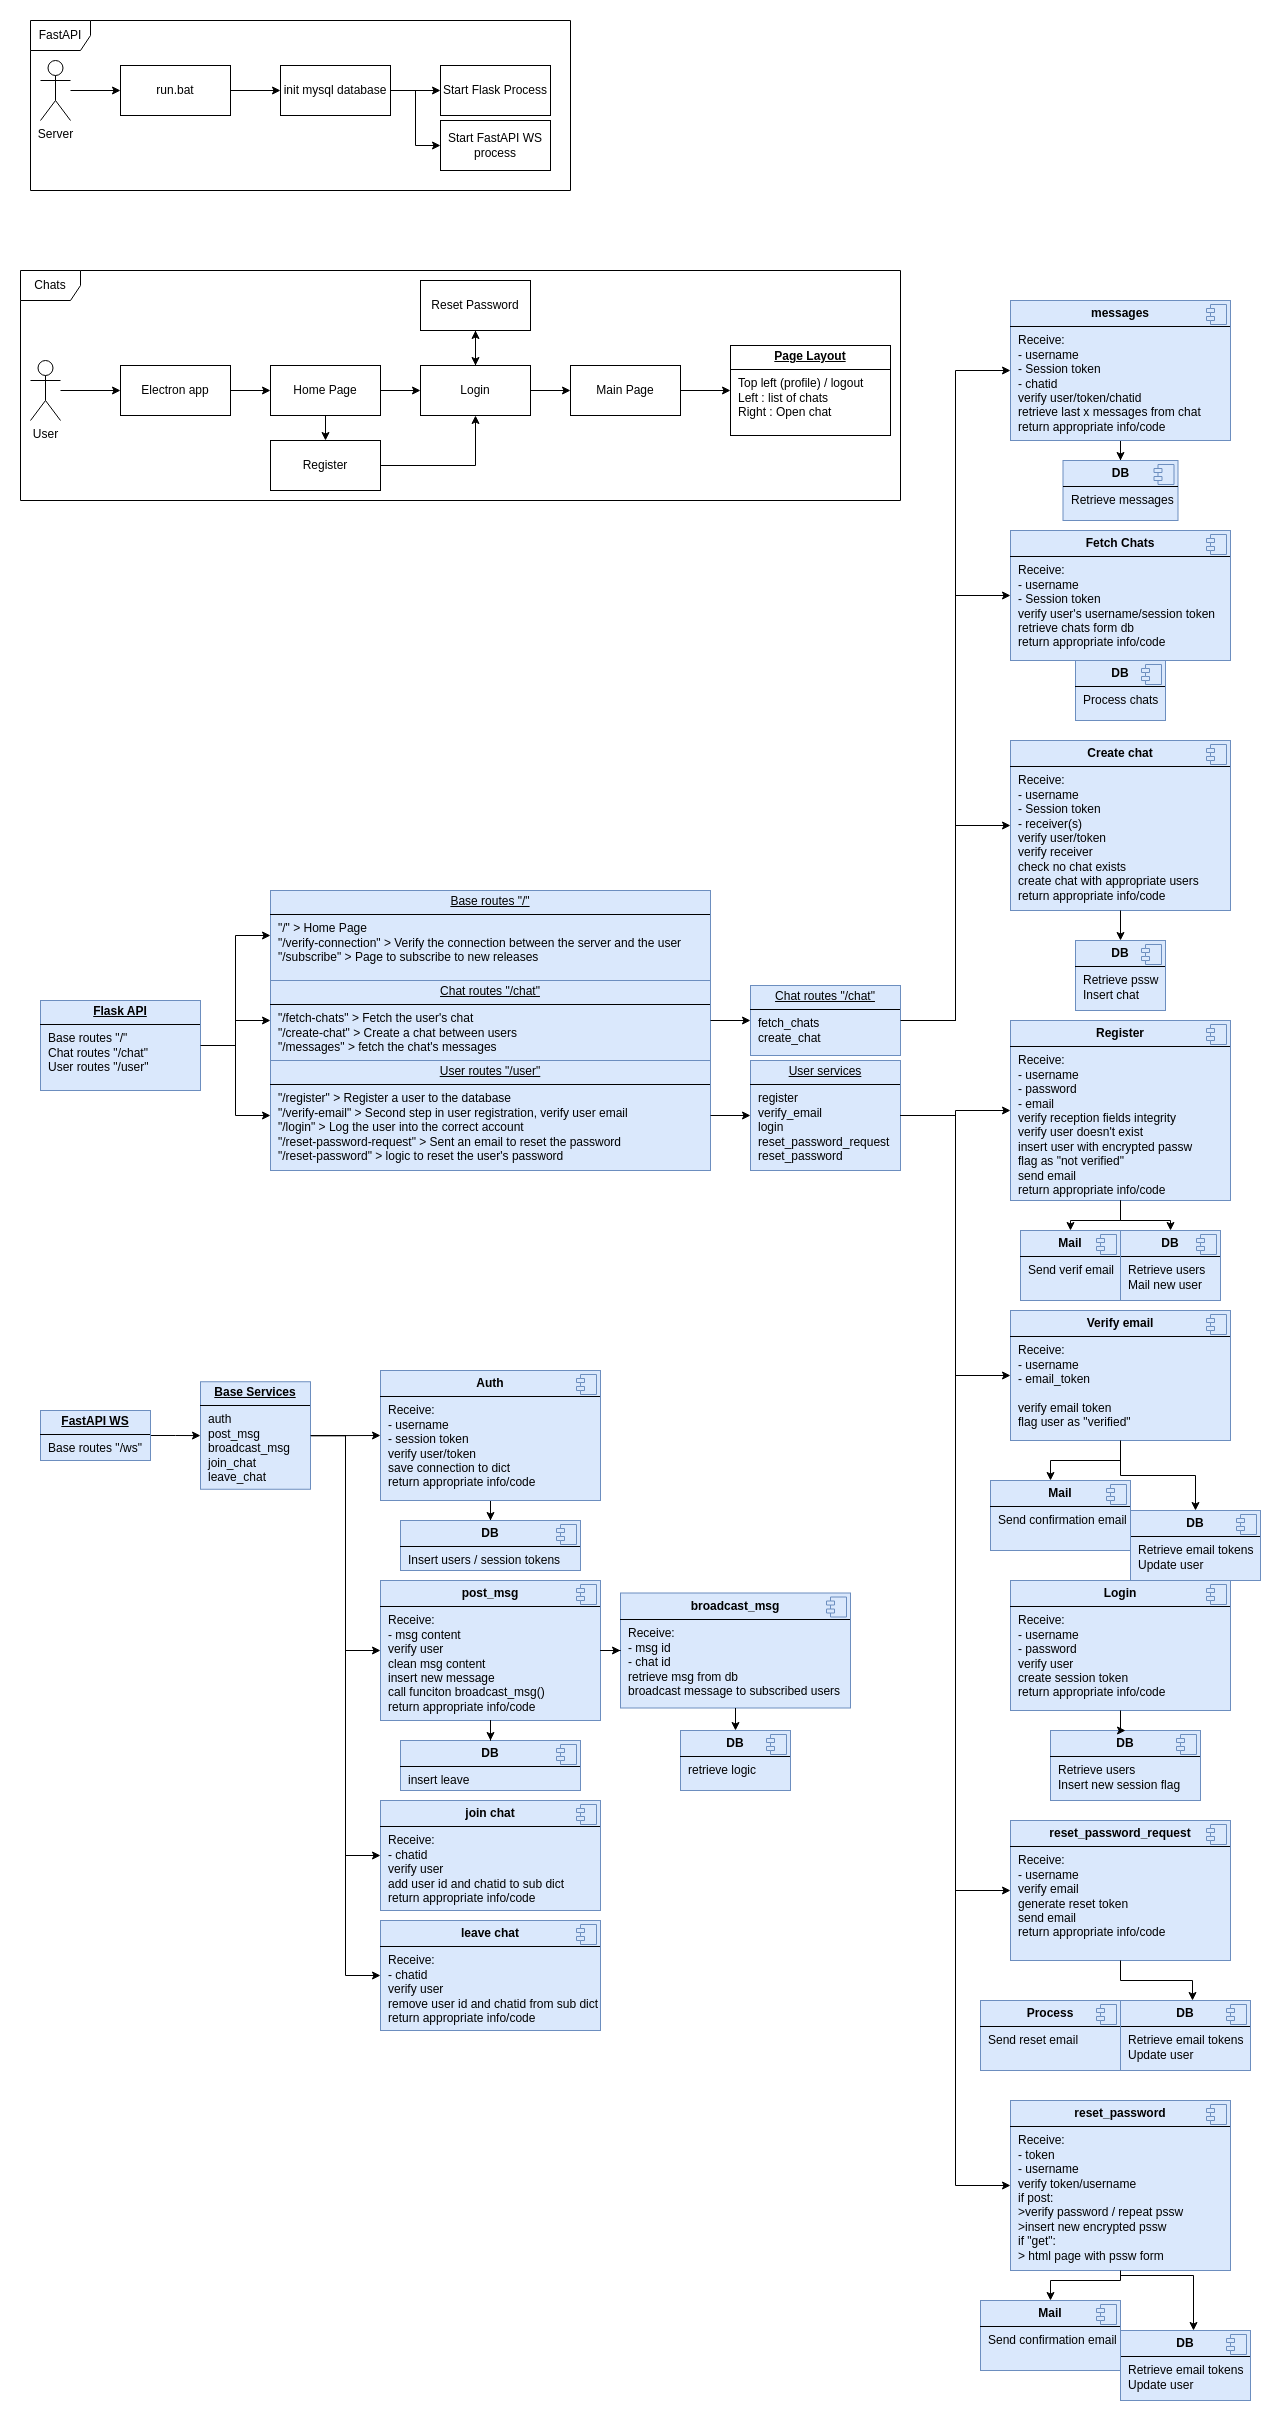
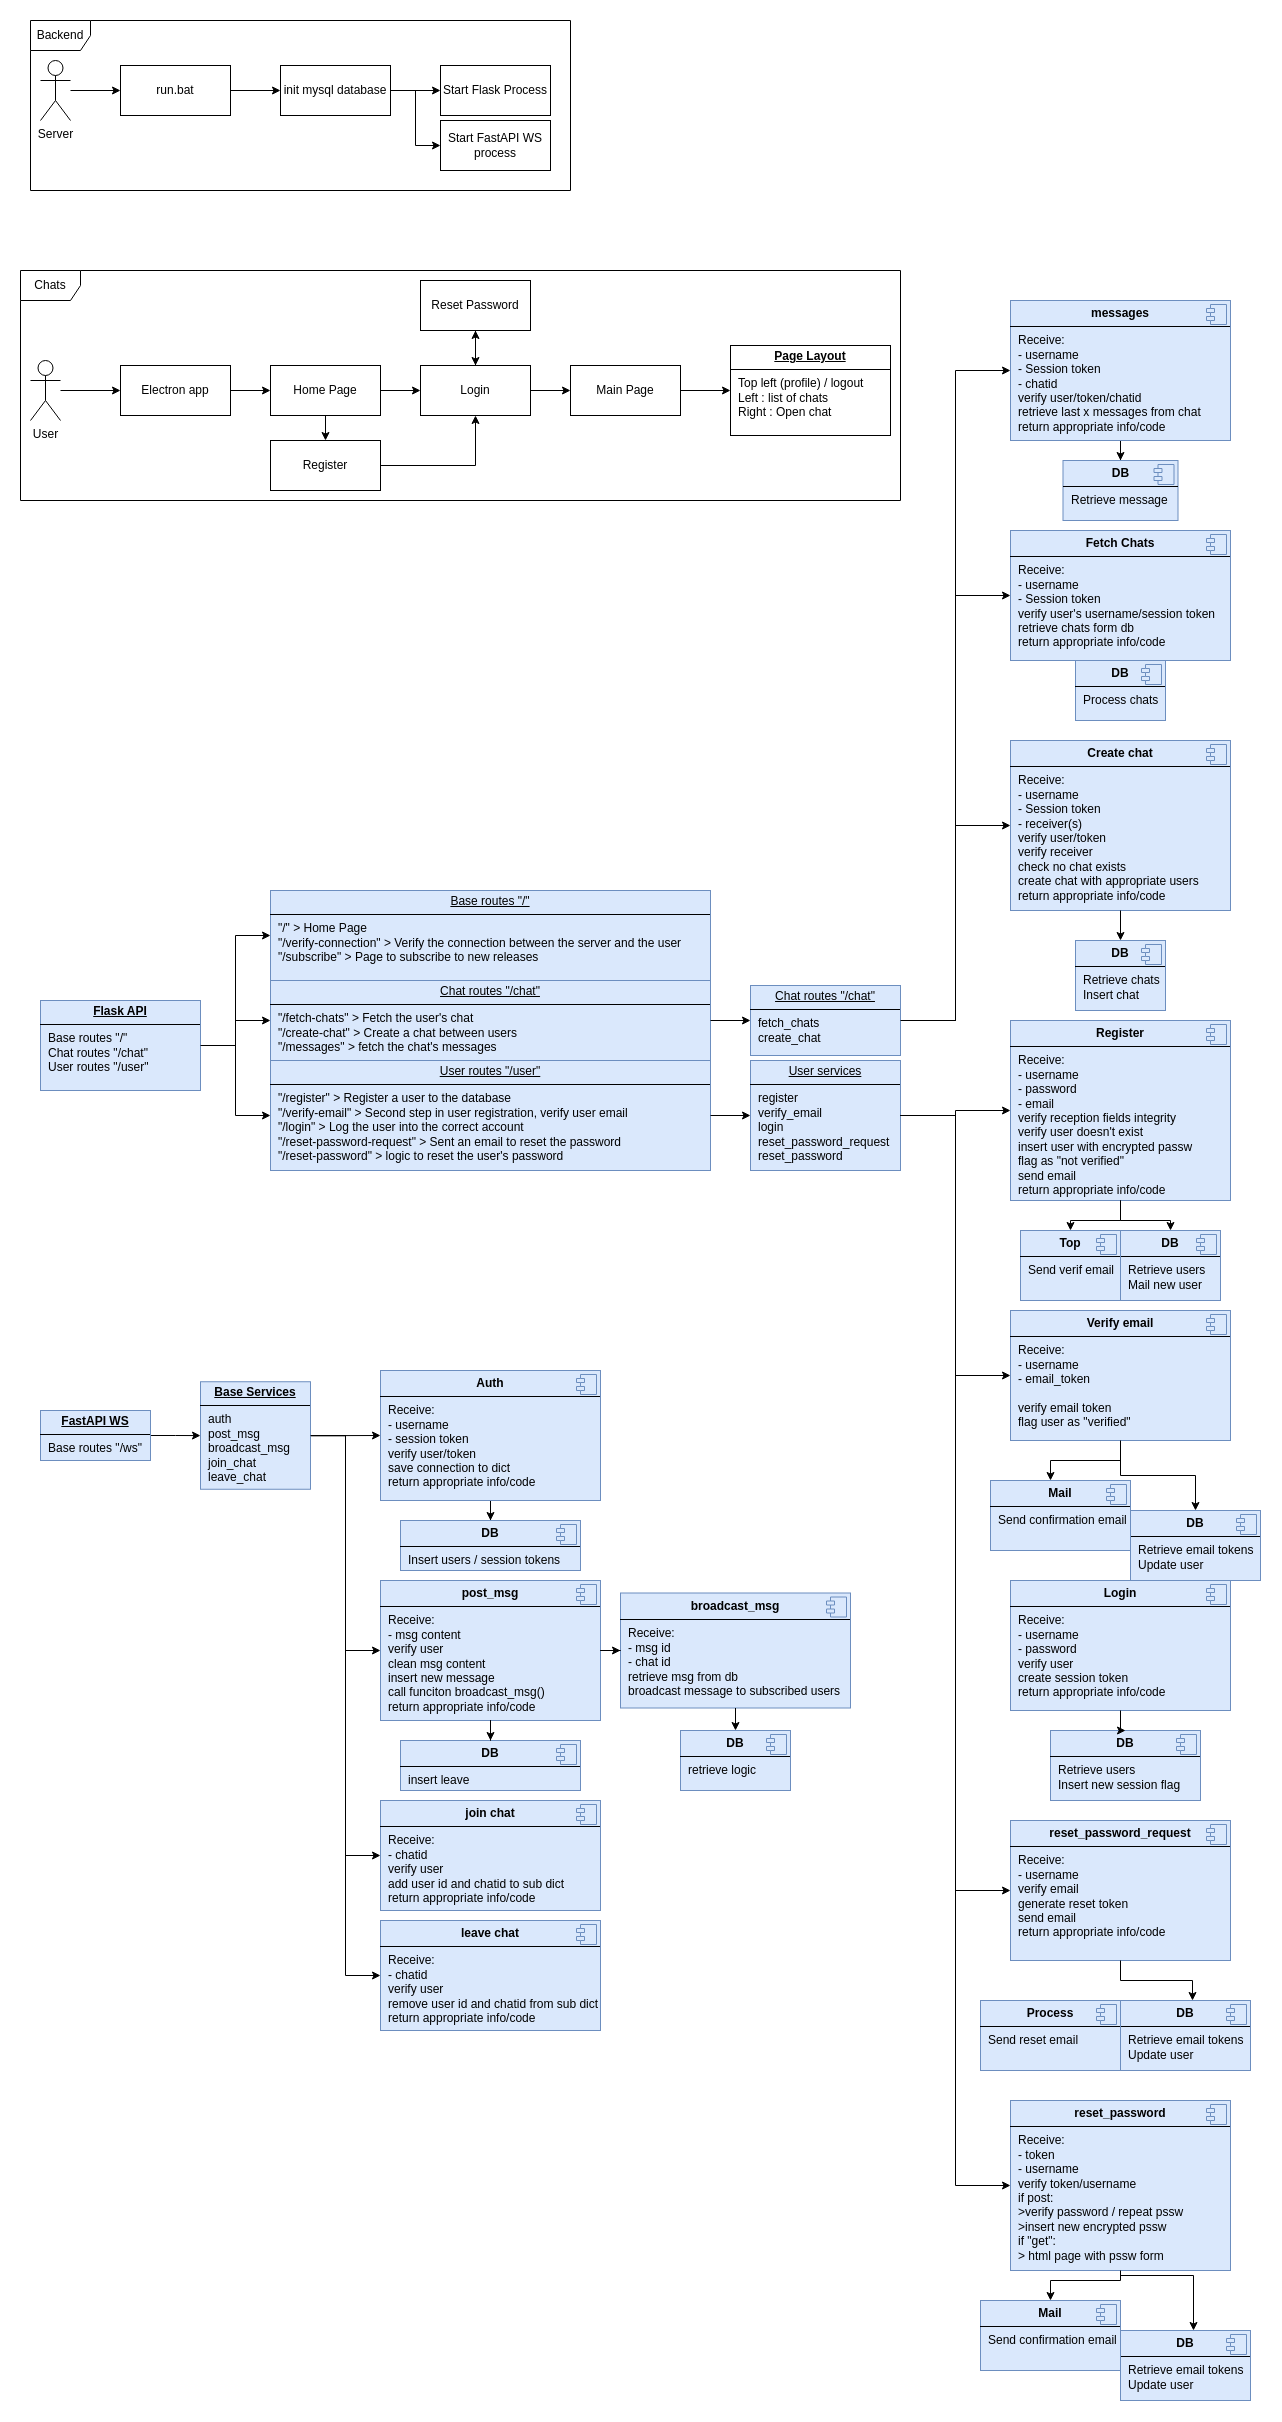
(61, 36) -> (61, 36)
(1118, 461) -> (1114, 461)
(1116, 941) -> (1119, 941)
(1066, 1231) -> (1066, 1231)
